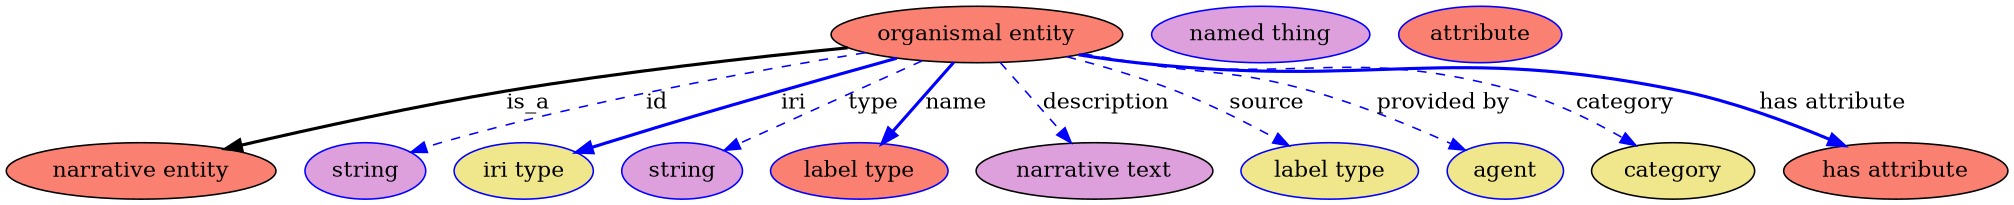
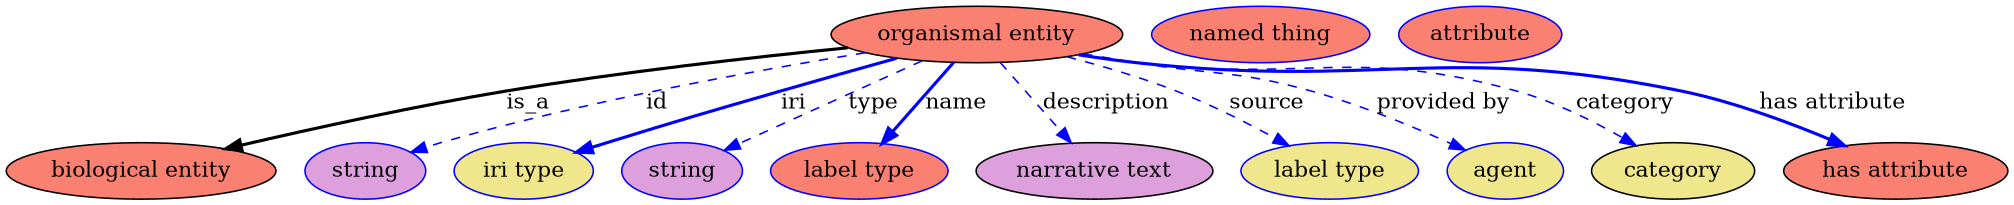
(1261, 34) -> (1261, 34)
(141, 171) -> (141, 171)
